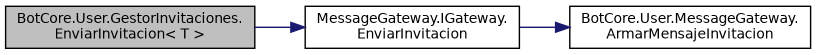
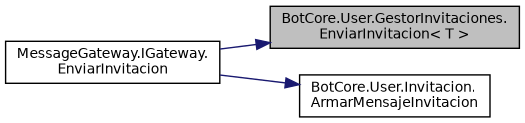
(273, 27) -> (238, 47)
(690, 27) -> (395, 96)
